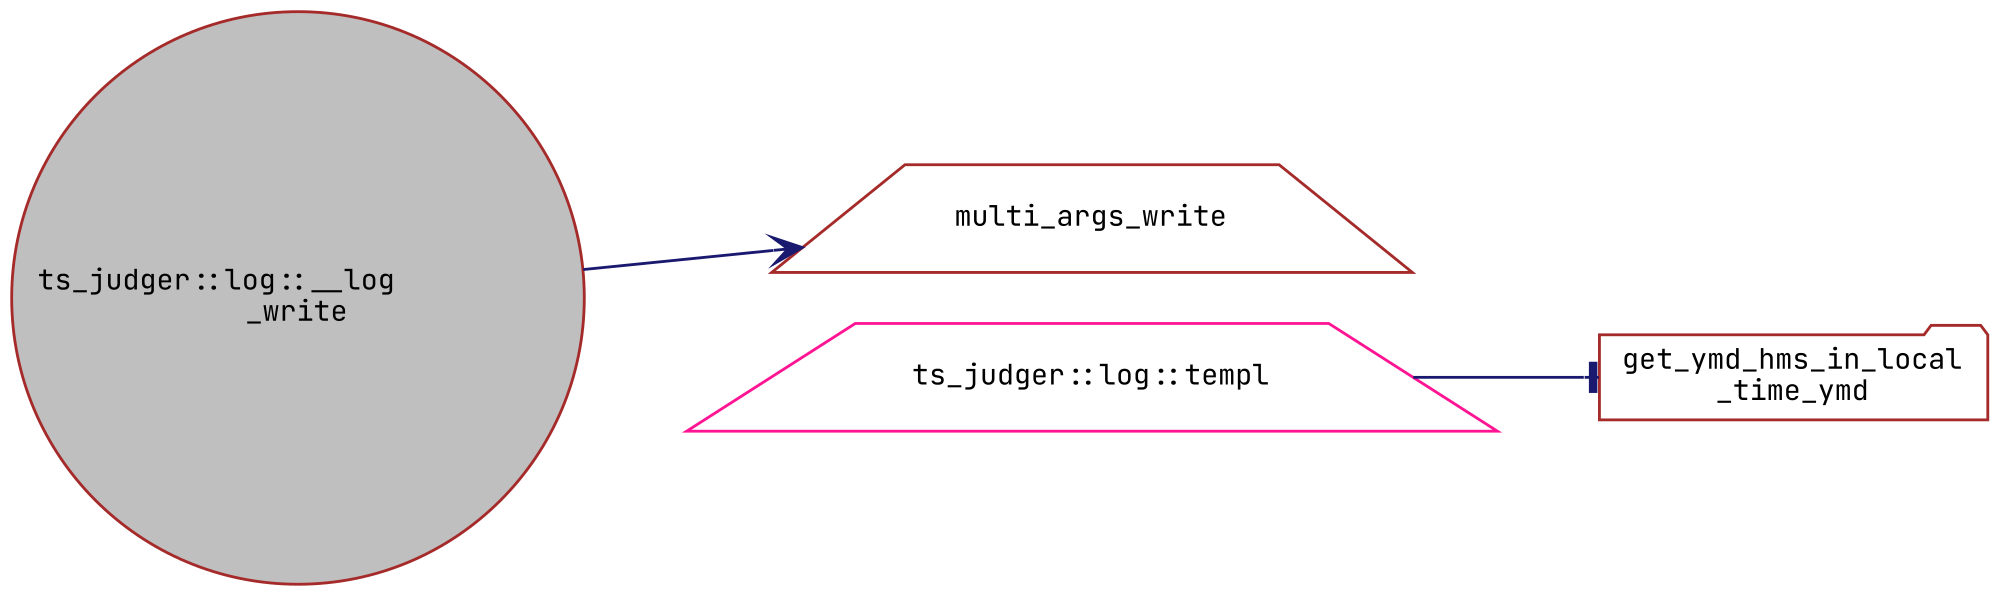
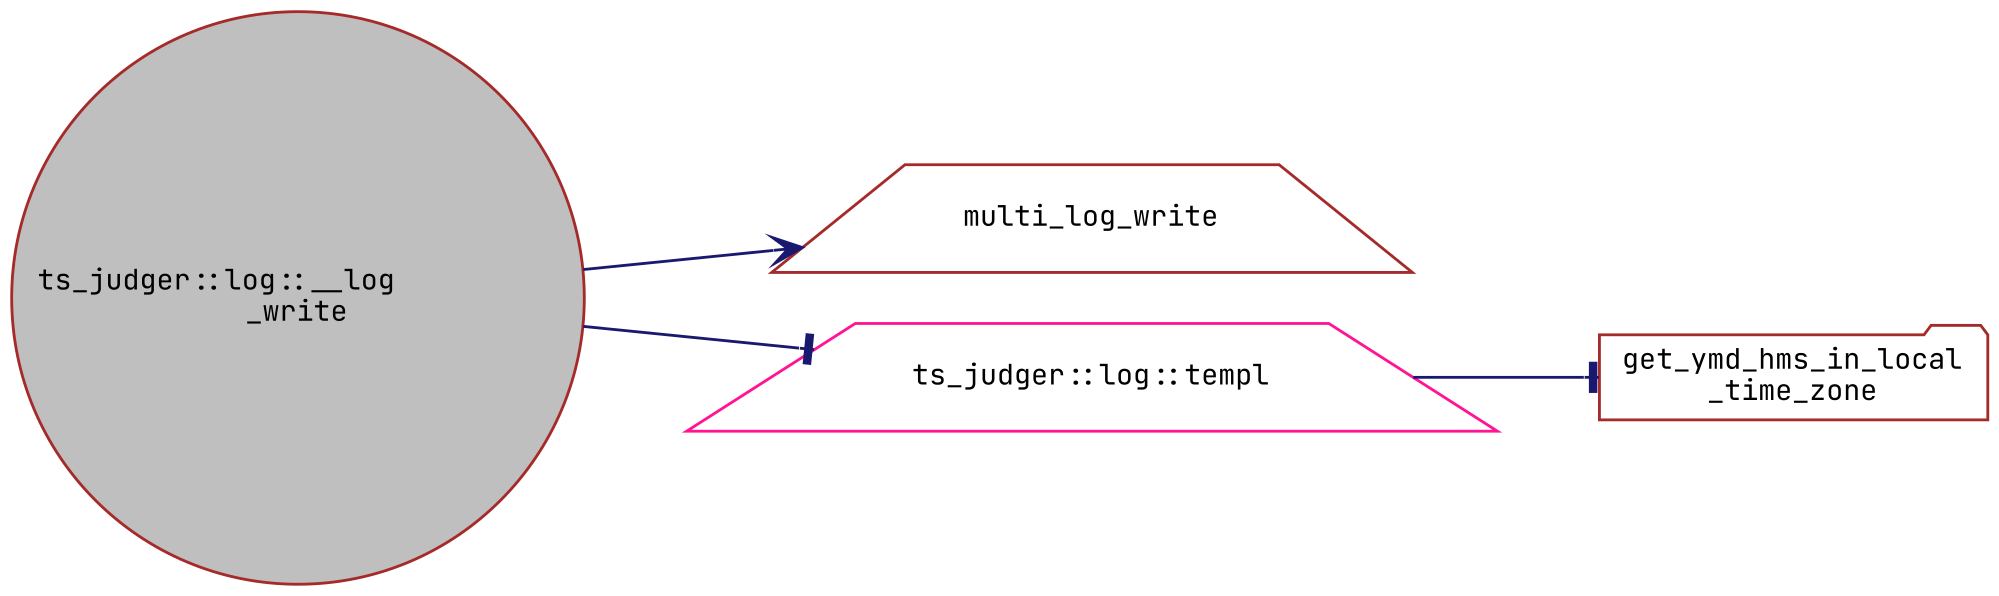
(1092, 219) -> (1092, 219)
none -> (691, 337)
(1794, 377) -> (1794, 377)
